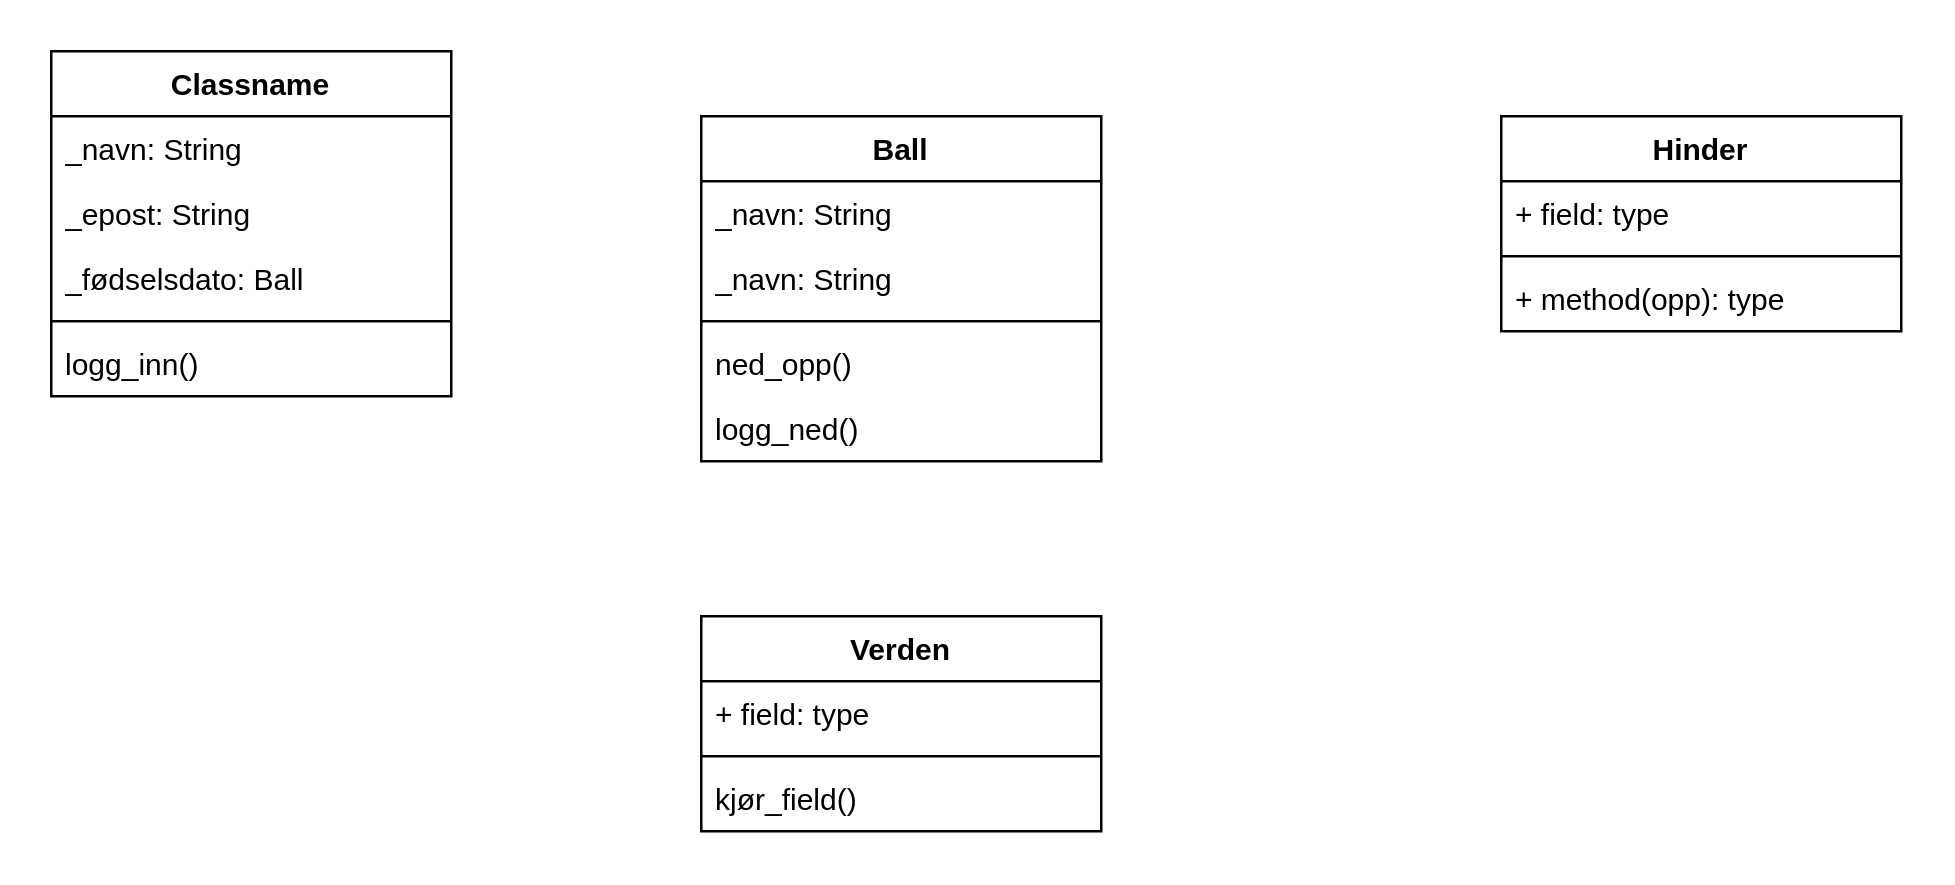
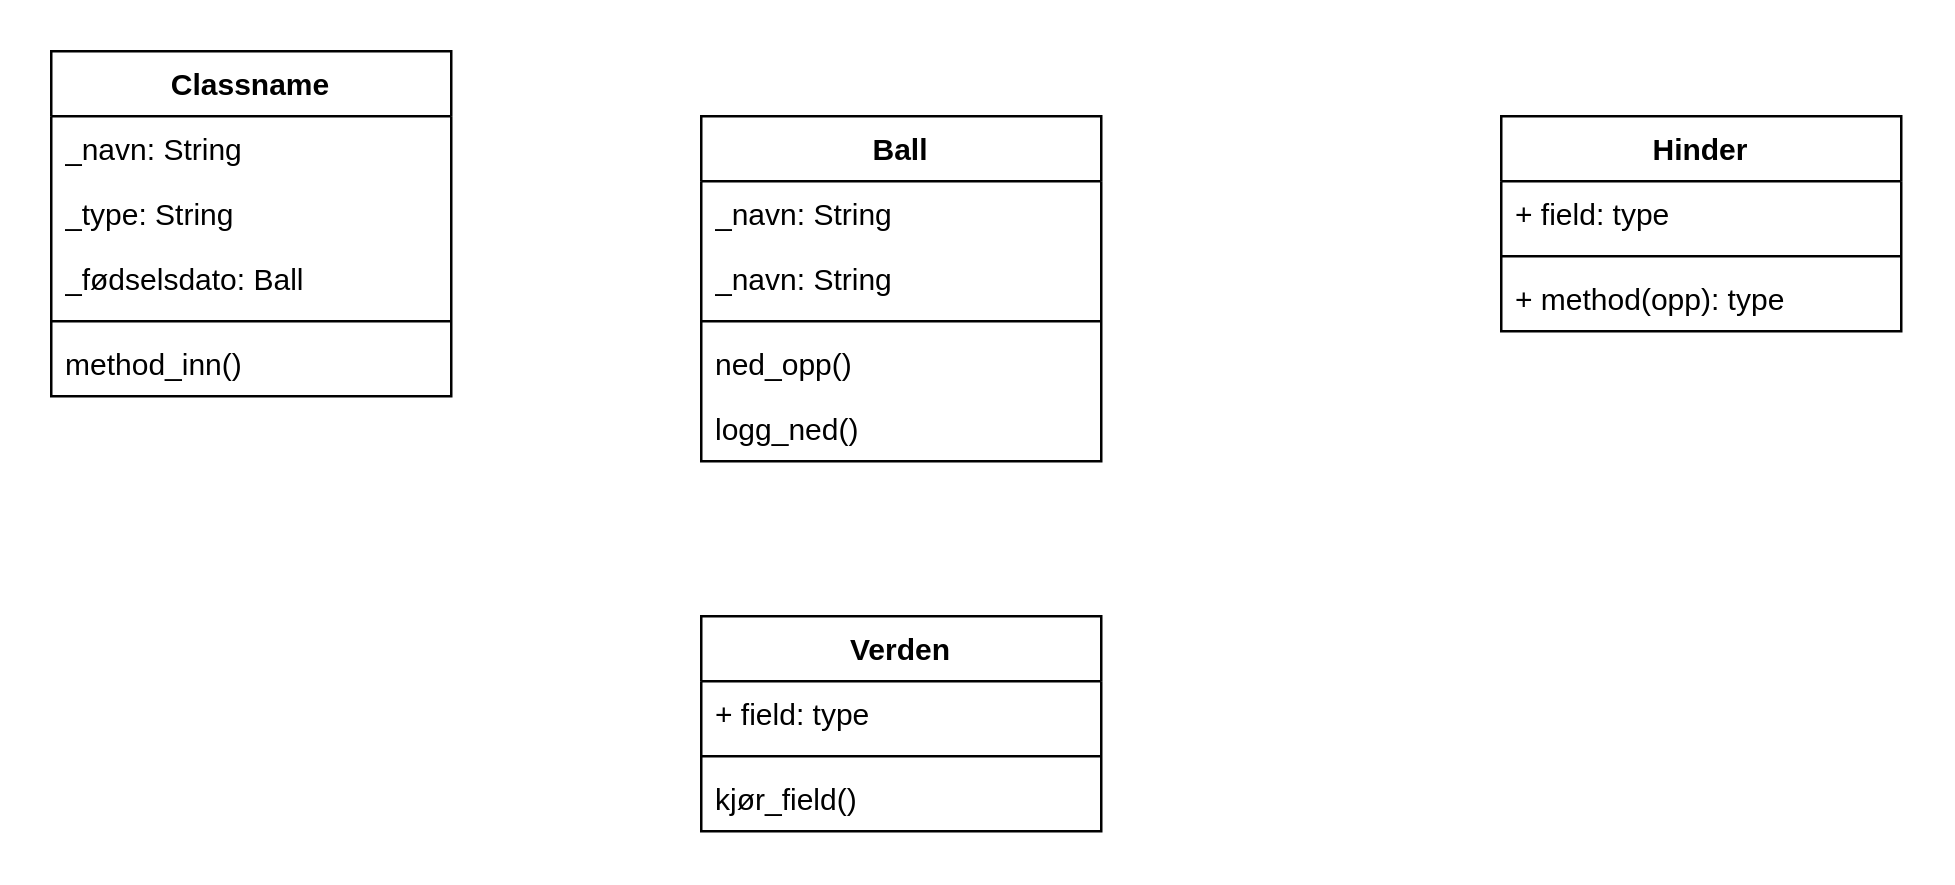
(172, 217) -> (164, 217)
(142, 367) -> (163, 367)
